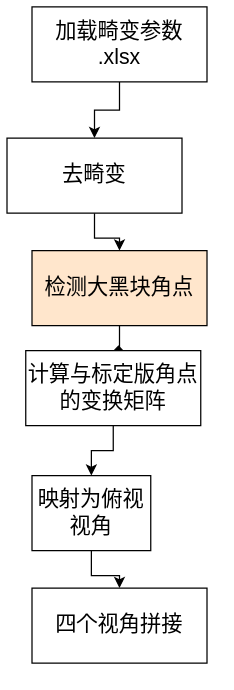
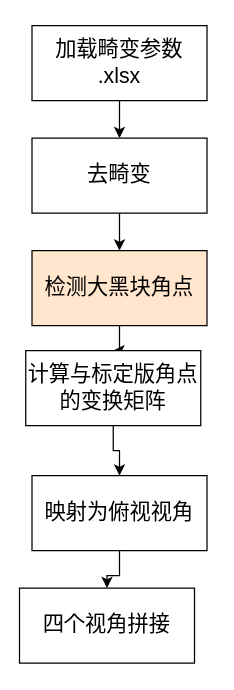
(119, 44) -> (119, 63)
(94, 176) -> (119, 176)
(119, 346) -> (119, 346)
(91, 513) -> (119, 513)
(119, 626) -> (107, 626)
